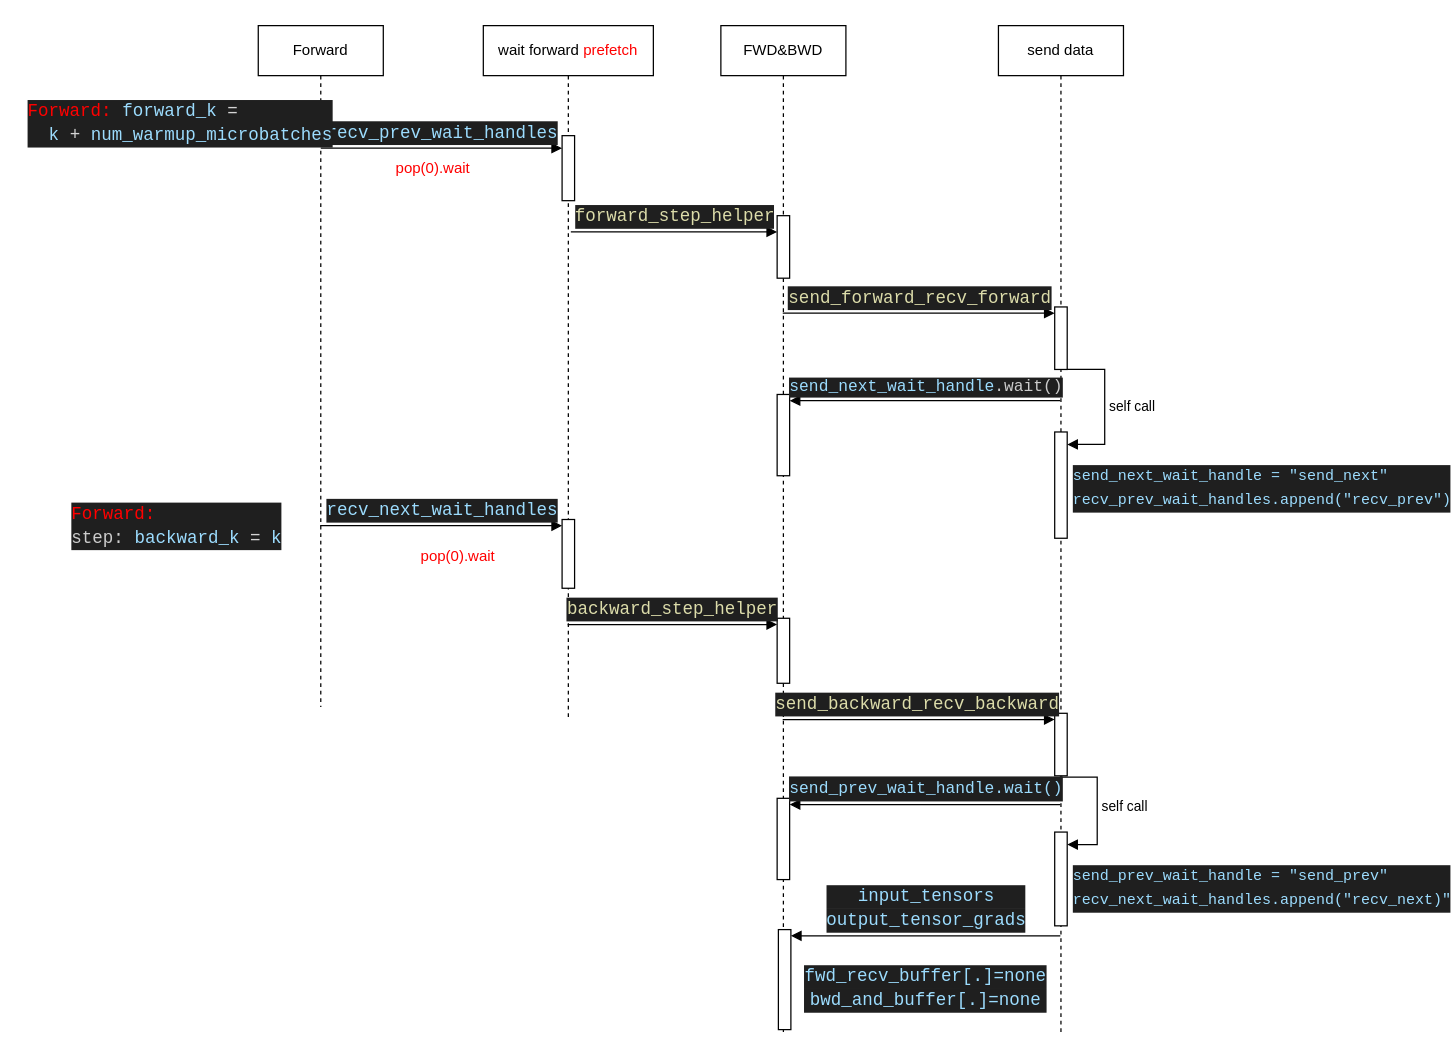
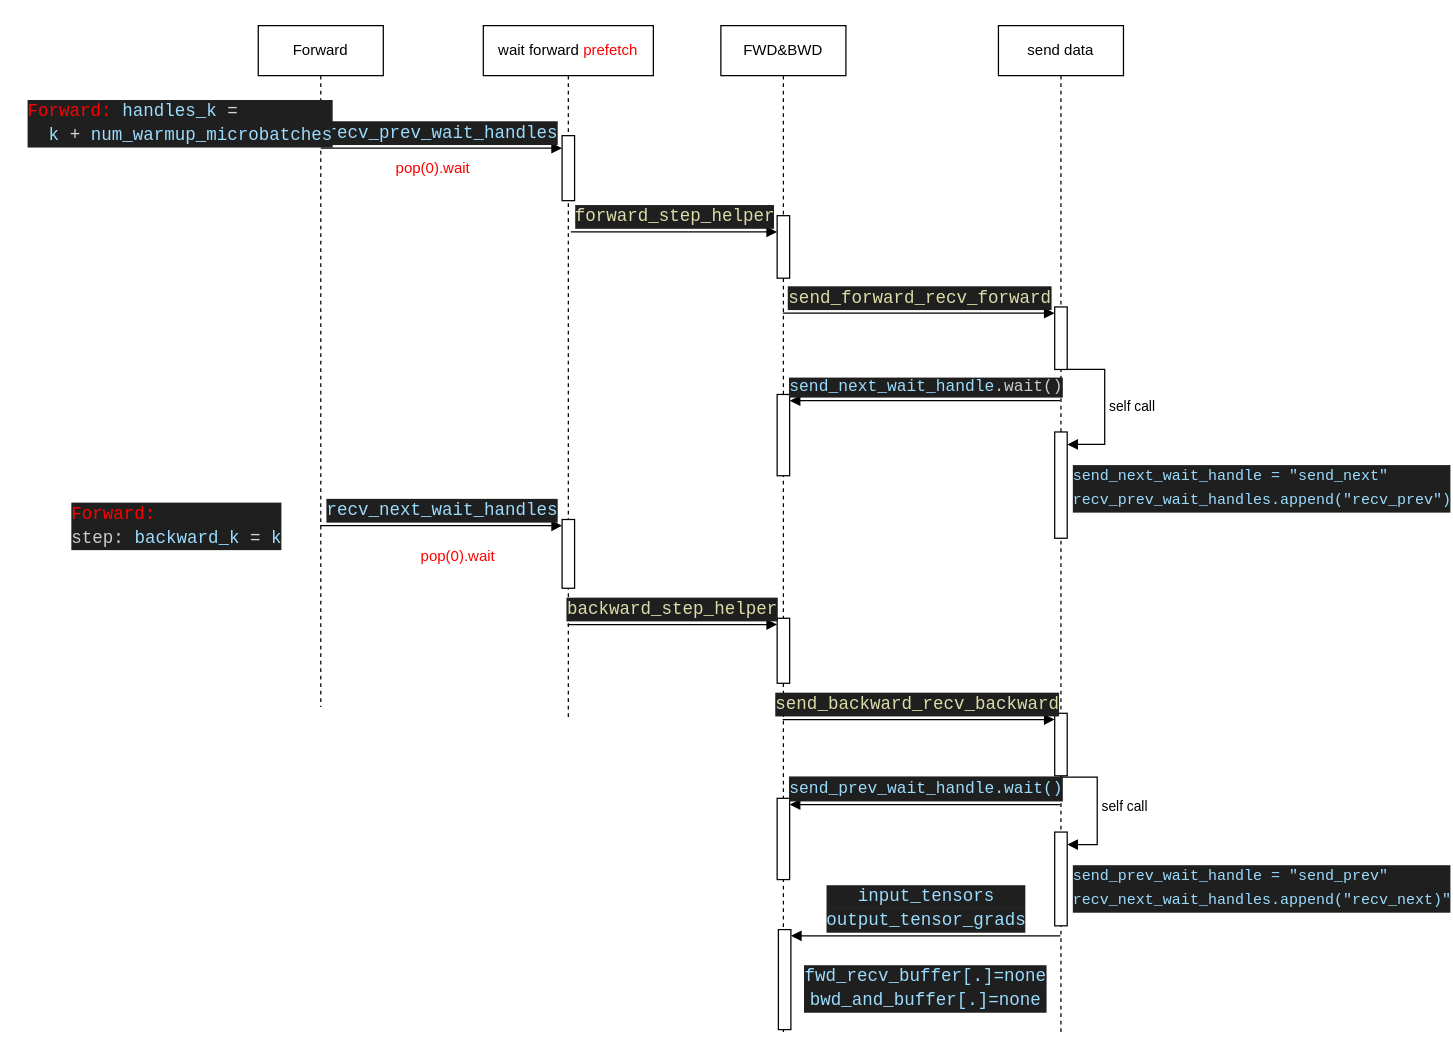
(136, 119) -> (136, 119)
